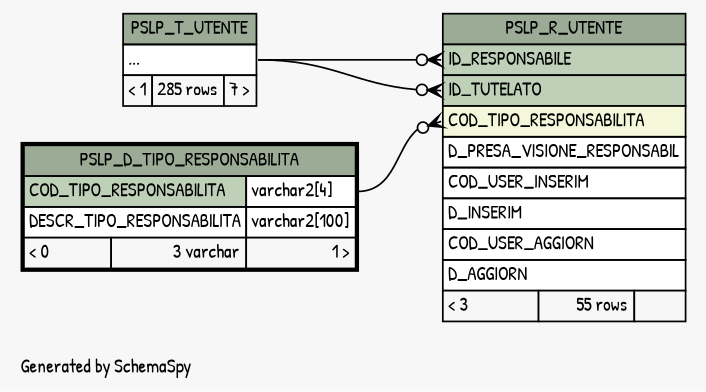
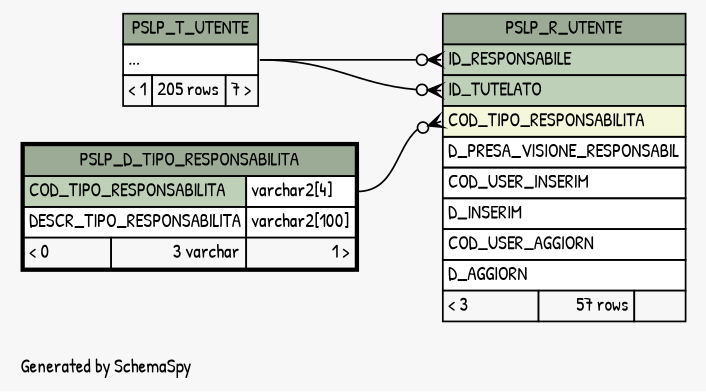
(188, 90) -> (189, 90)
(603, 305) -> (603, 305)
